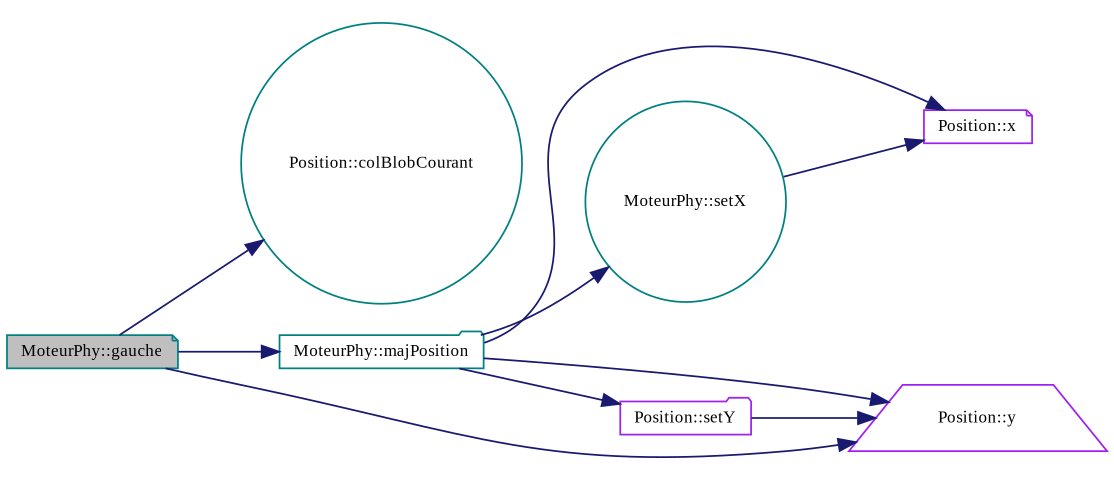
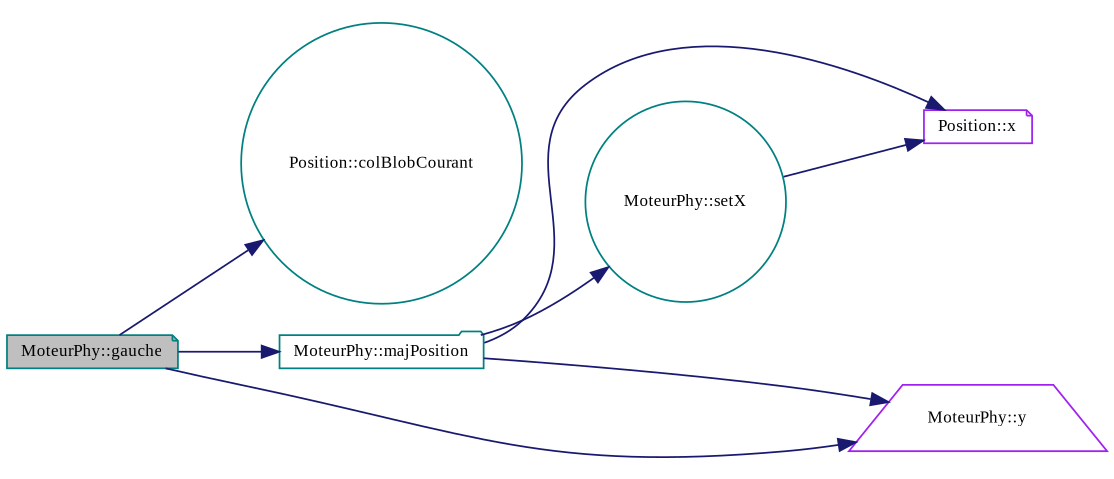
(686, 418) -> none
(978, 418) -> (978, 418)
